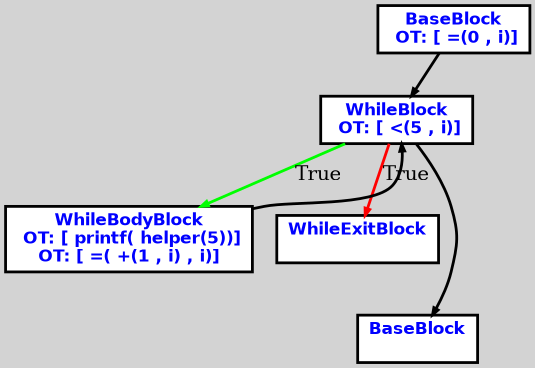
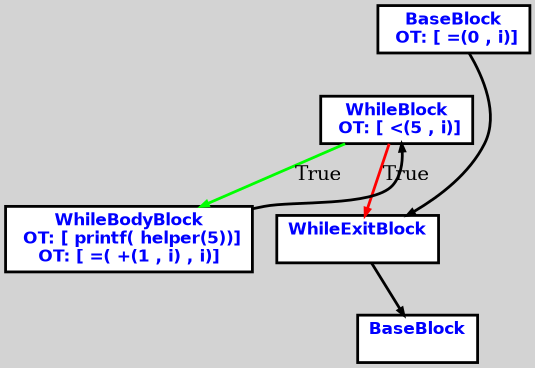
(427, 71) -> (484, 145)
(455, 223) -> (386, 286)
